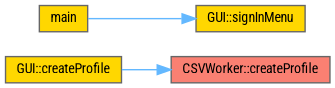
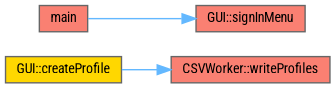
(64, 19) -> (64, 19)
(251, 19) -> (251, 19)
(251, 70) -> (251, 70)
